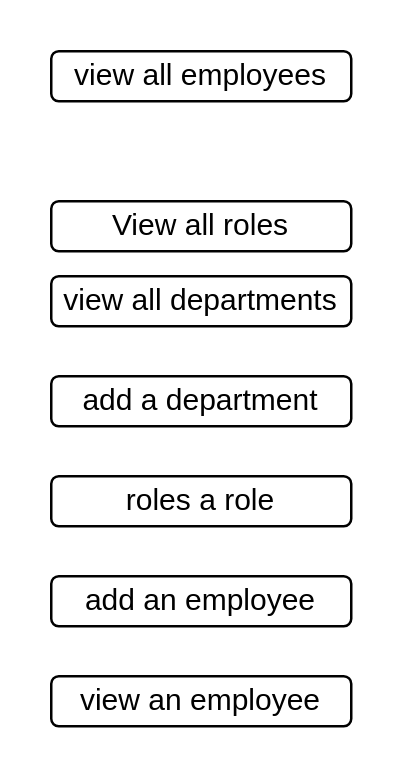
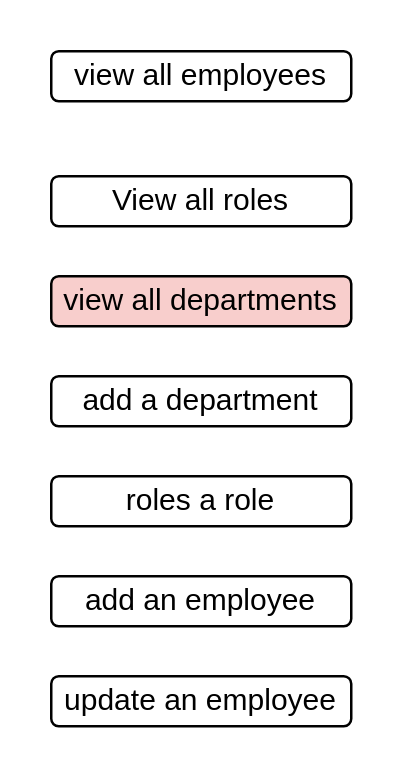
(201, 226) -> (201, 201)
(201, 301) -> (201, 301)
(201, 701) -> (201, 701)
